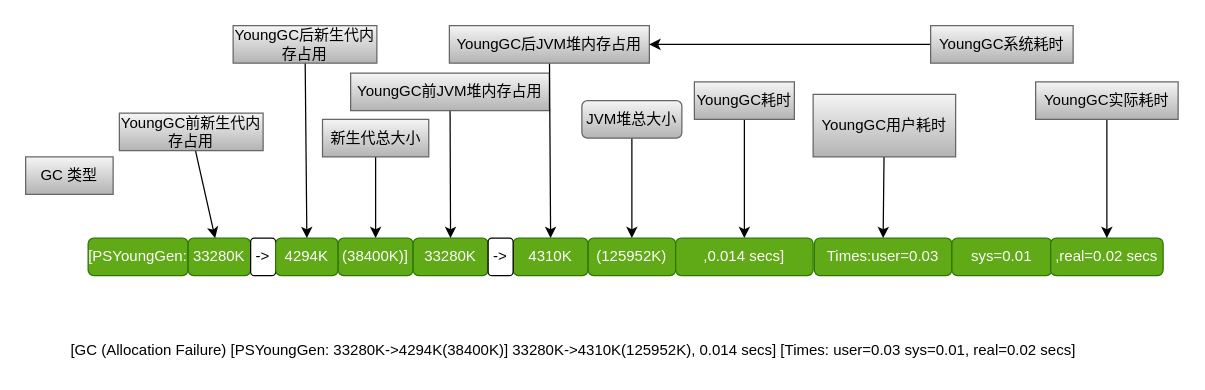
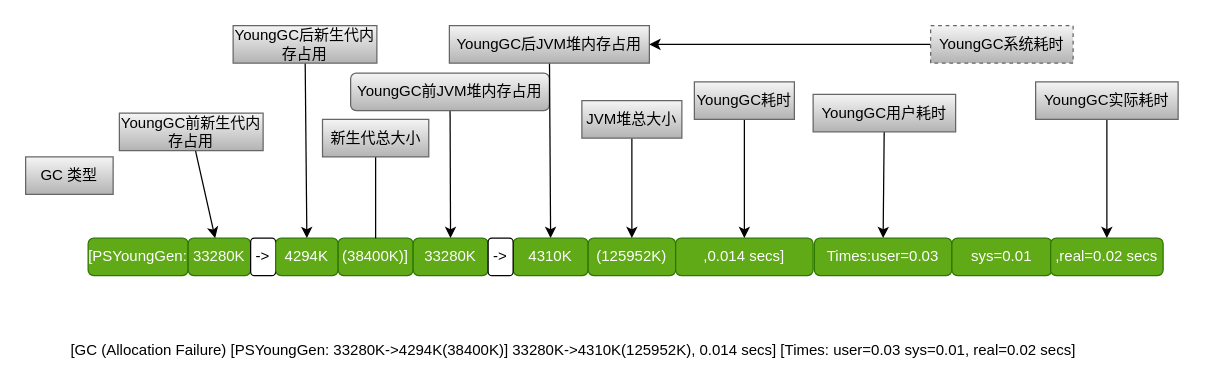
(1002, 44) -> (1002, 44)
(450, 92) -> (450, 92)
(632, 119) -> (632, 119)
(884, 126) -> (884, 113)
(376, 228) -> (376, 231)
